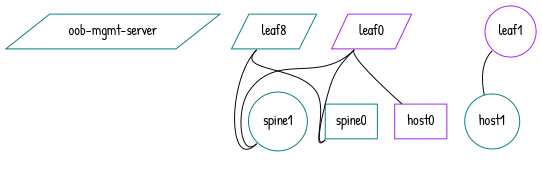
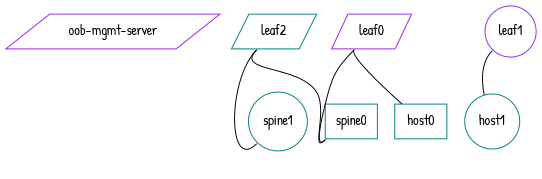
(113, 32) -> (113, 32)
(274, 32) -> (274, 32)
(267, 75) -> none
(421, 121) -> (421, 121)
